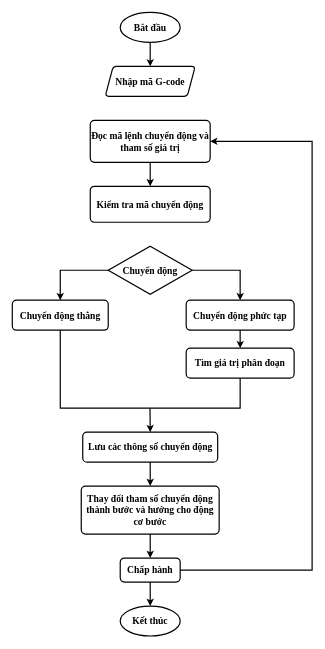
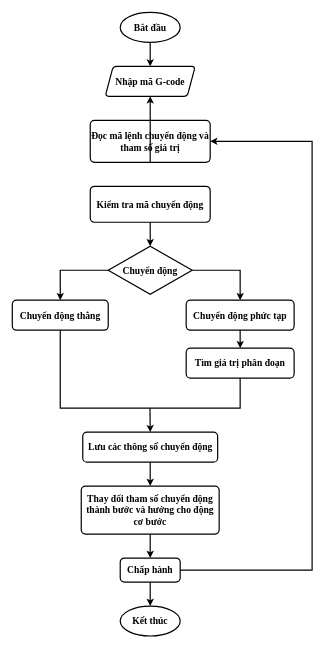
(150, 171) -> (150, 132)
none -> (150, 231)
